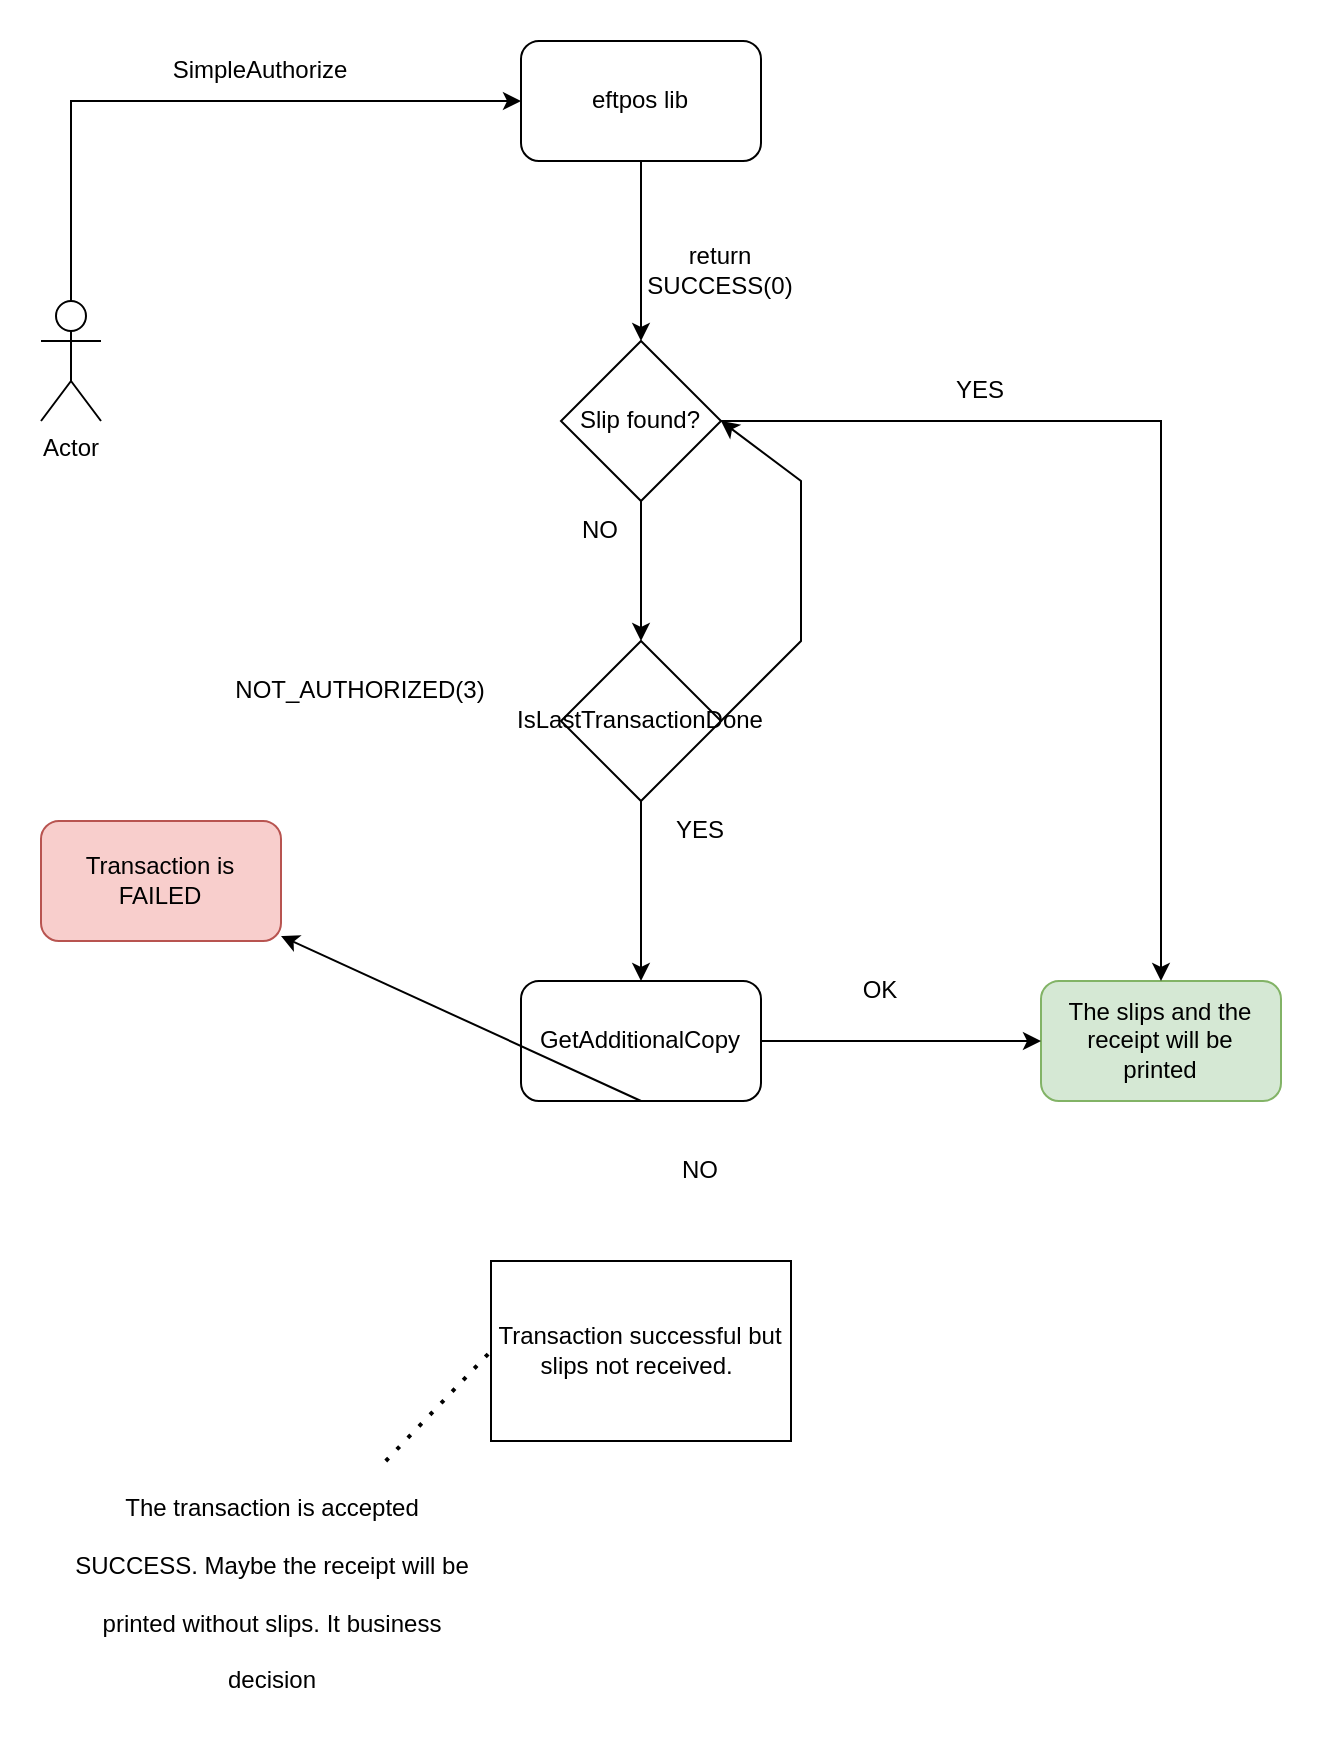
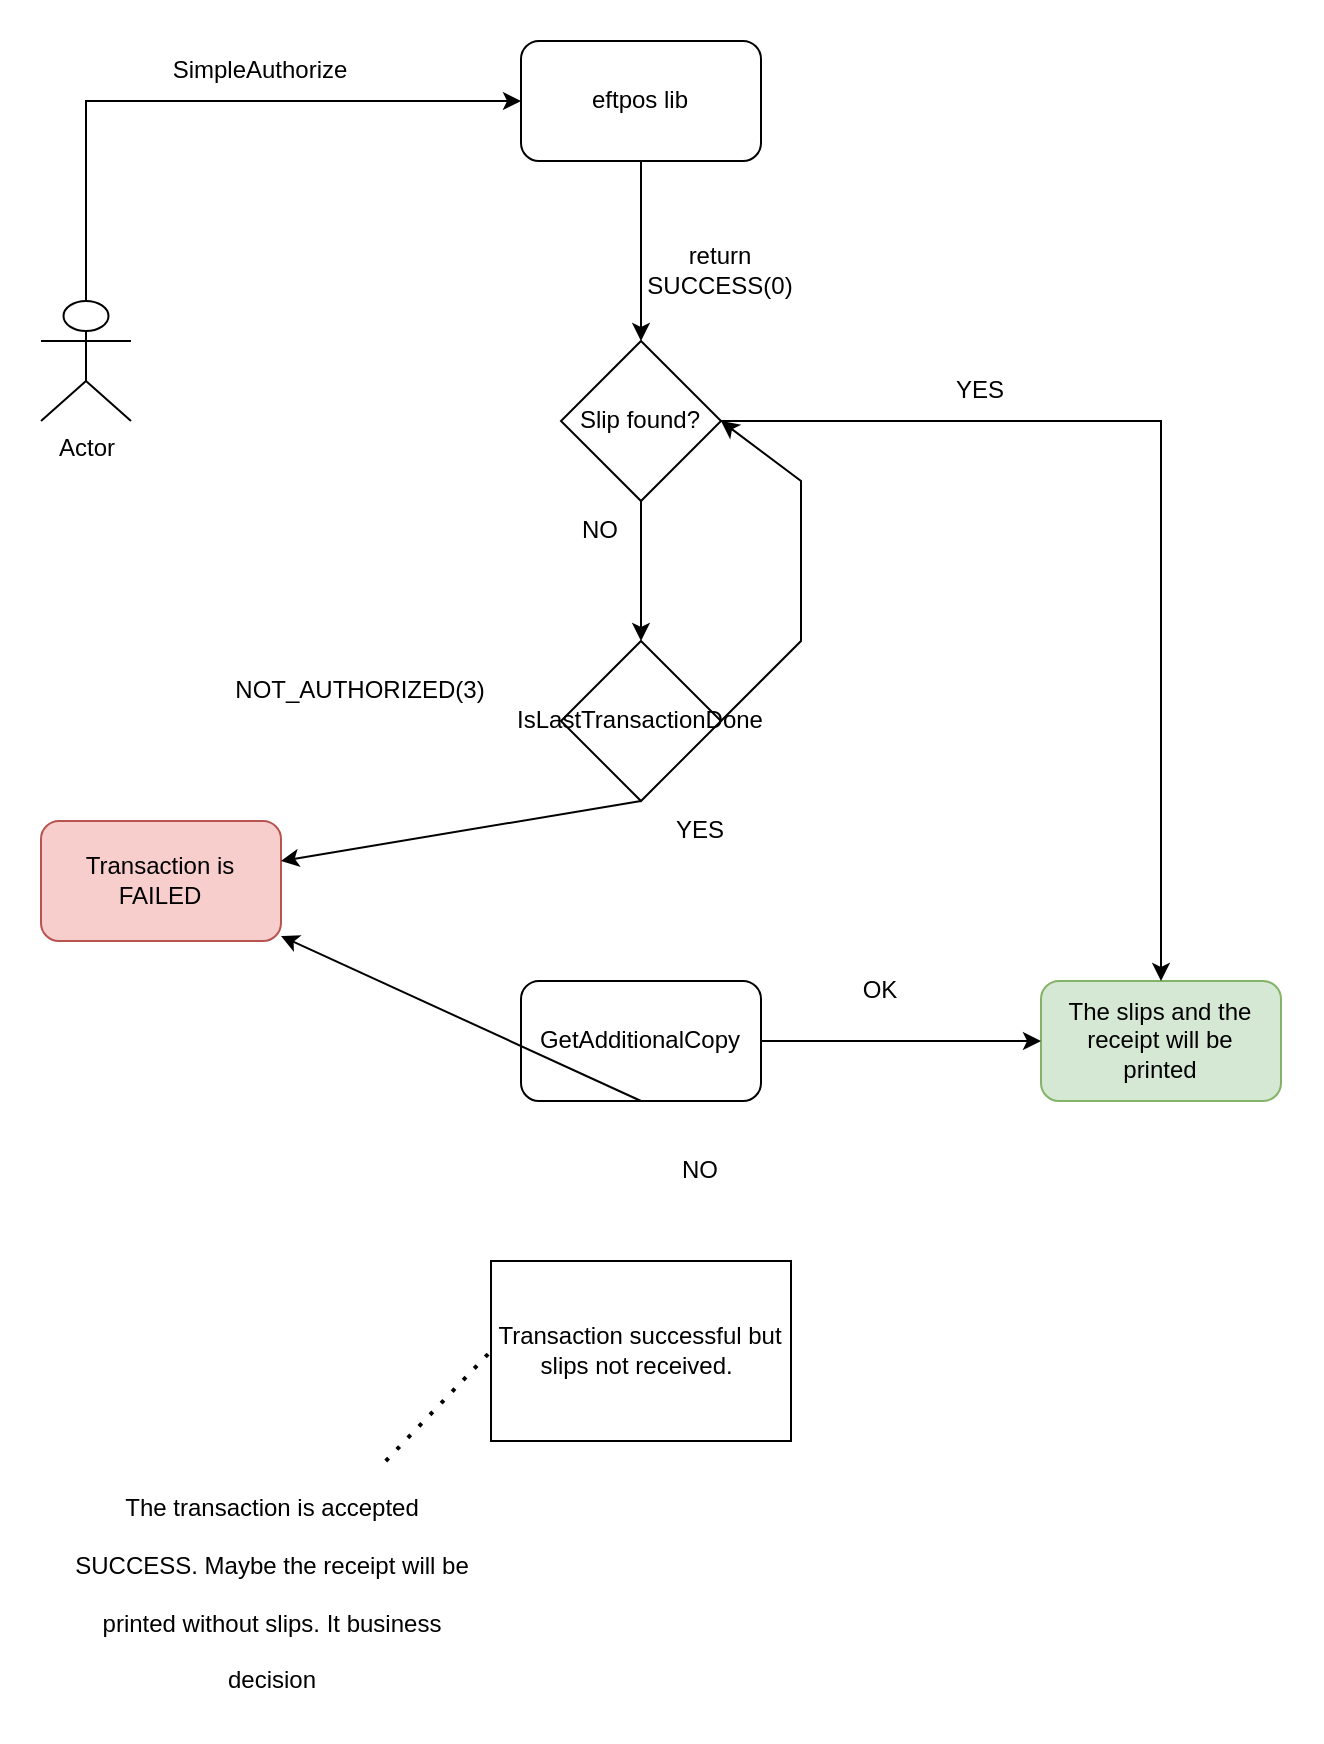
(71, 361) -> (86, 361)
(641, 884) -> (467, 830)
